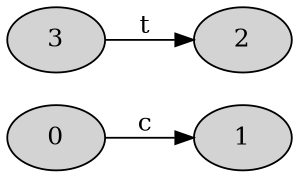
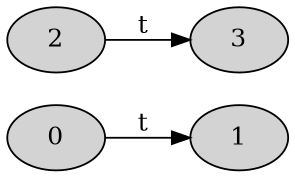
(140, 40) -> (138, 40)
(150, 124) -> (148, 124)
